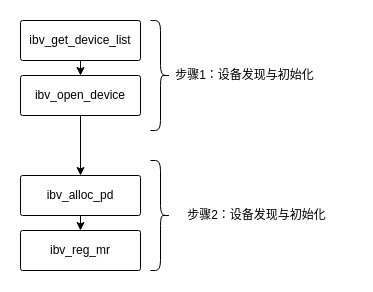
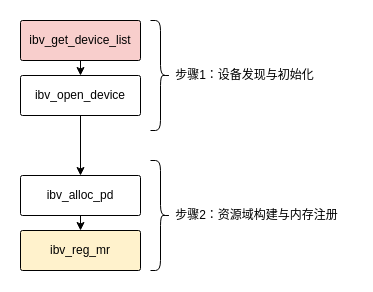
(81, 41) -> (81, 41)
(257, 216) -> (257, 216)
(81, 251) -> (81, 251)
